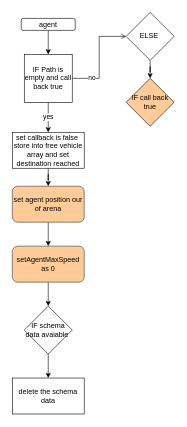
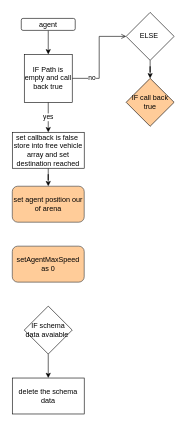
(48, 240) -> none
(48, 300) -> none
